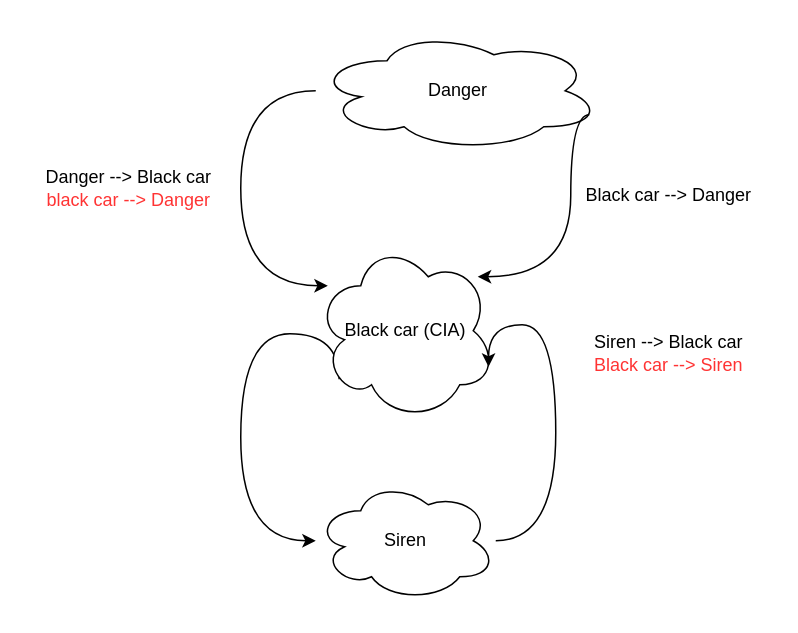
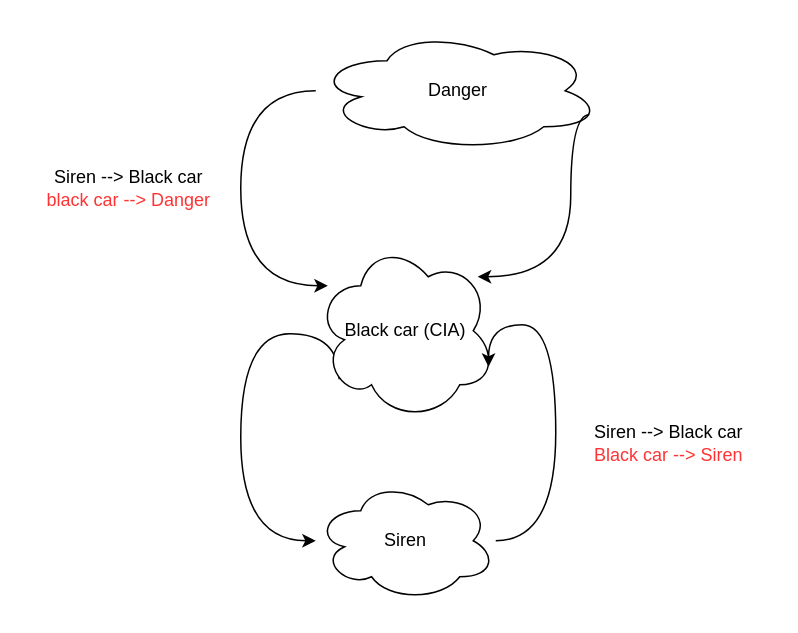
(129, 188) -> (129, 188)
(668, 196) -> none
(668, 353) -> (668, 443)
